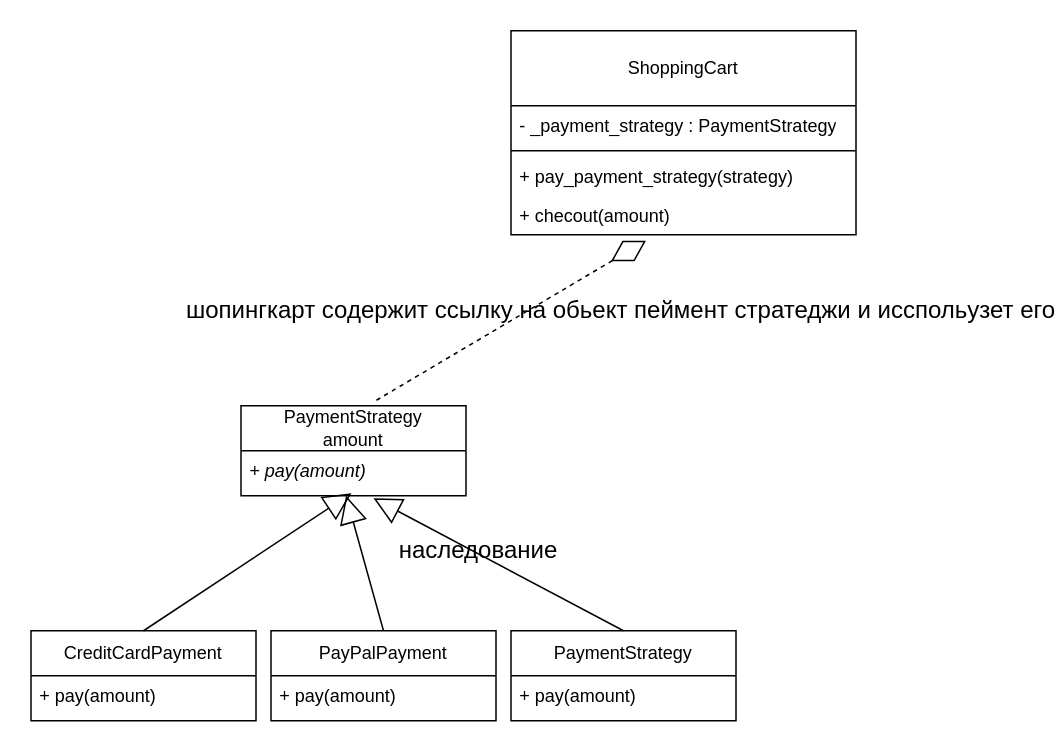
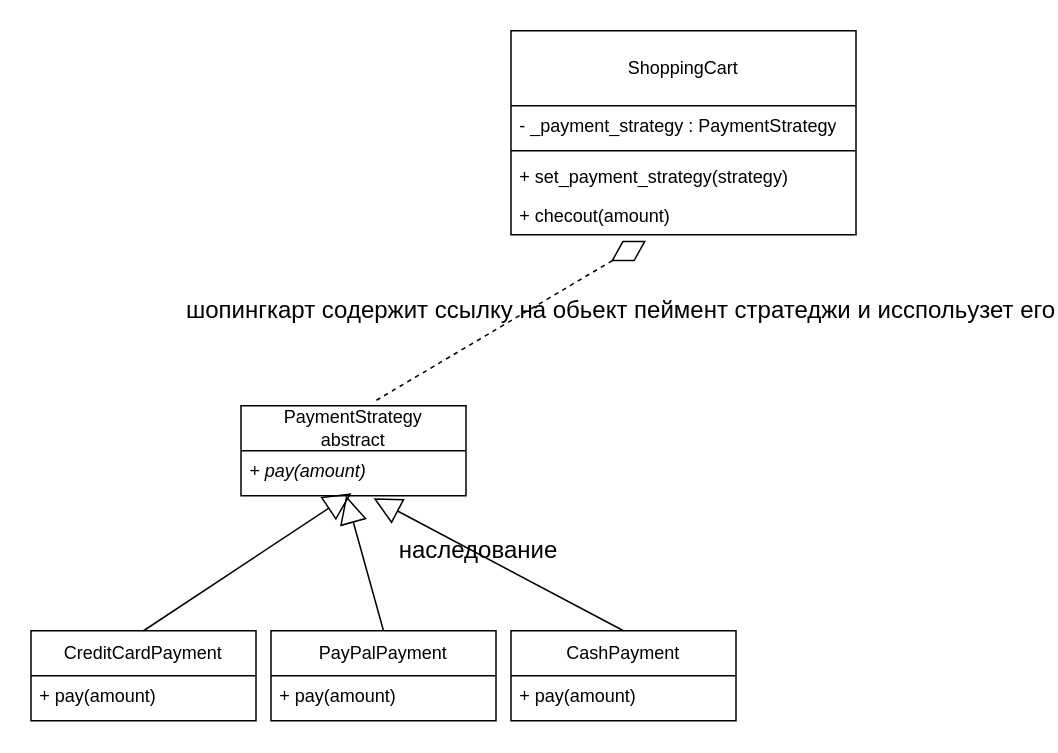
(679, 178) -> (679, 178)
(353, 428) -> (353, 428)
(623, 653) -> (623, 653)
